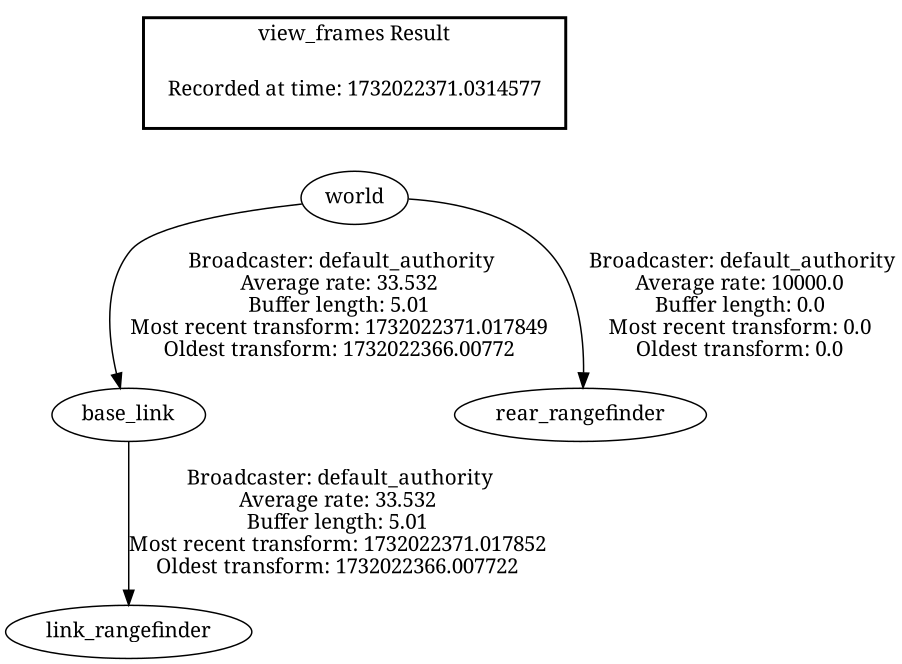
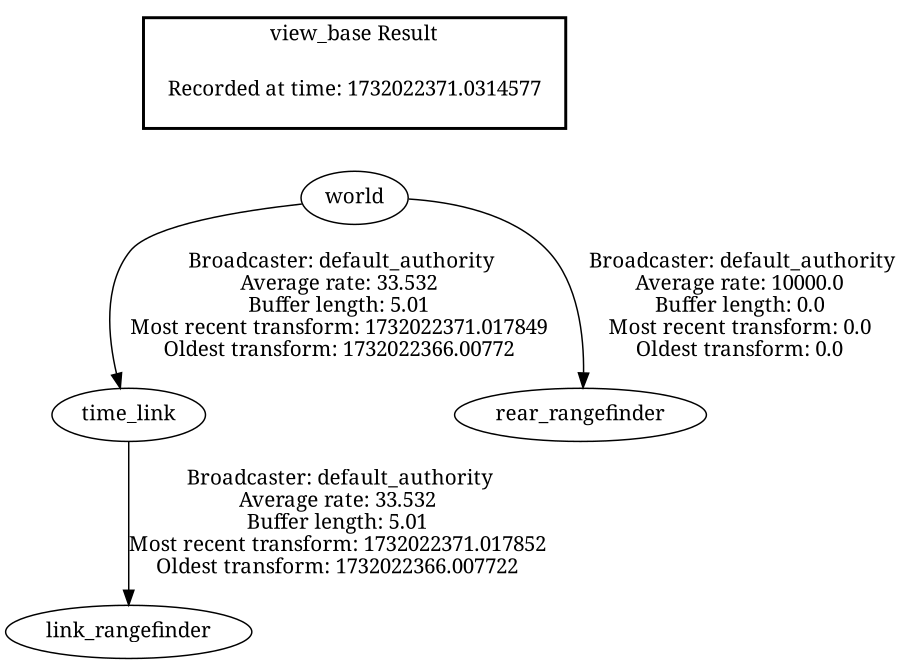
(355, 35) -> (355, 35)
(129, 415) -> (129, 415)
